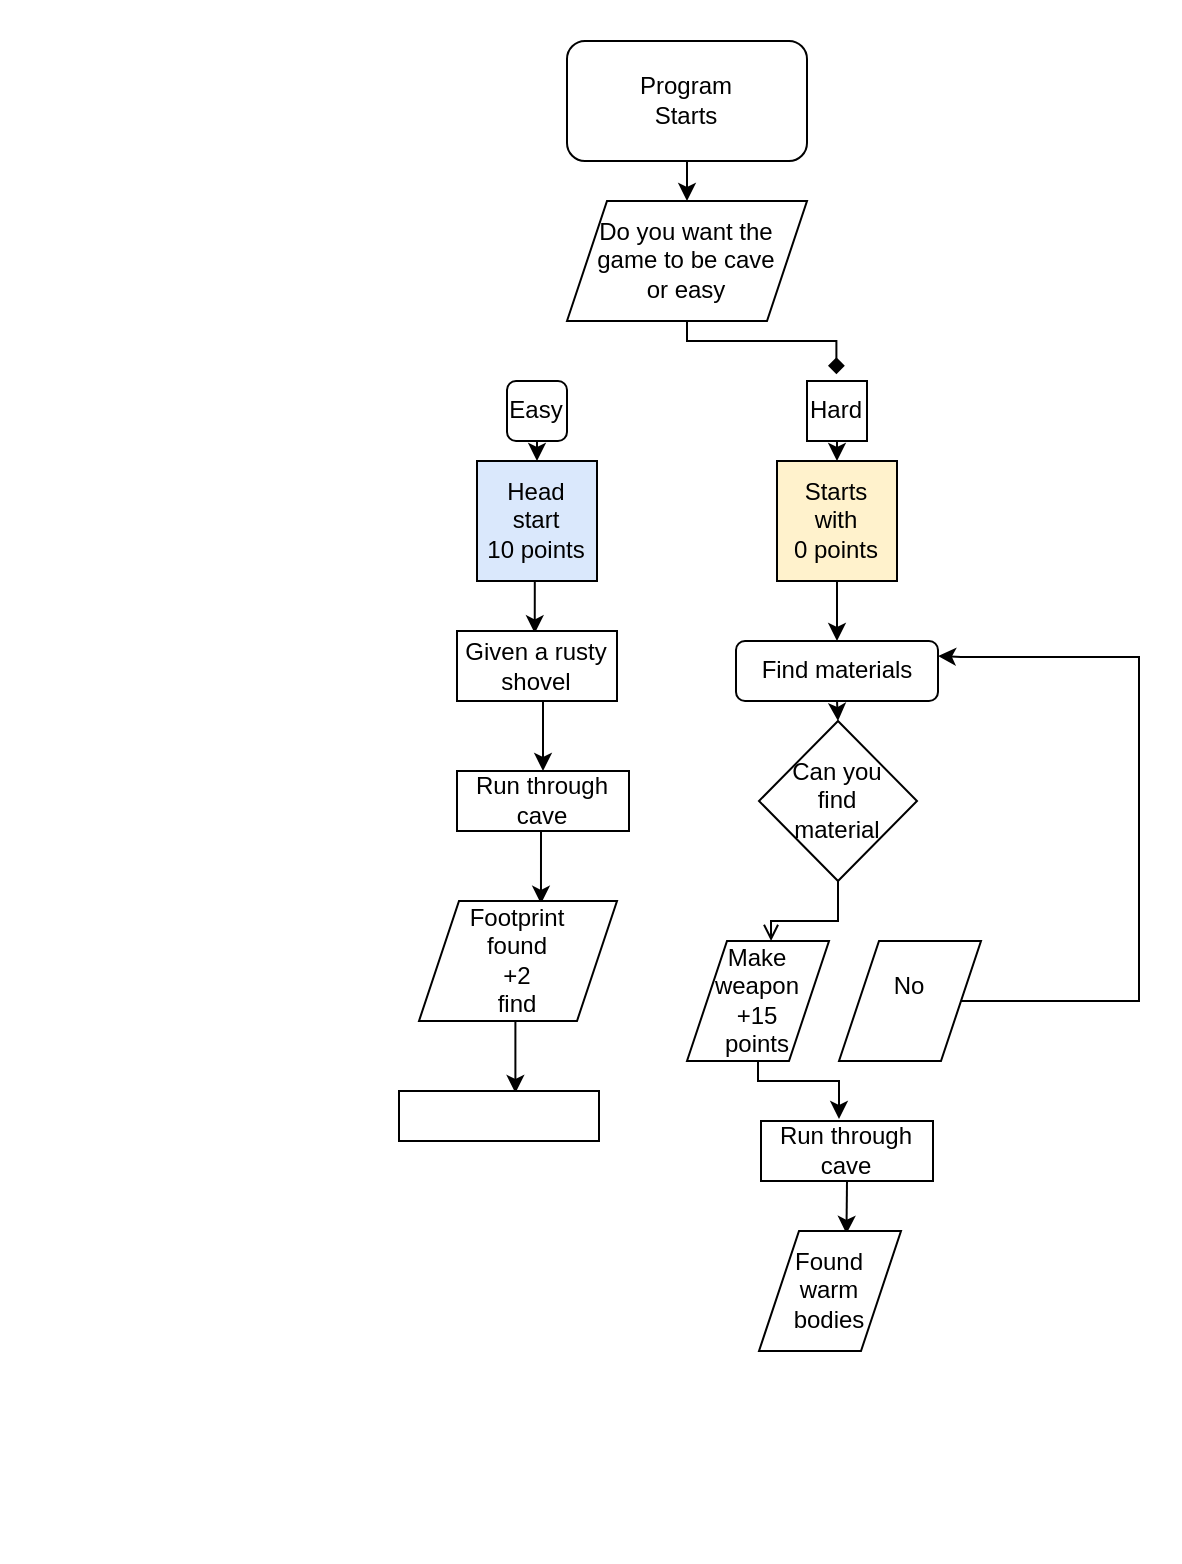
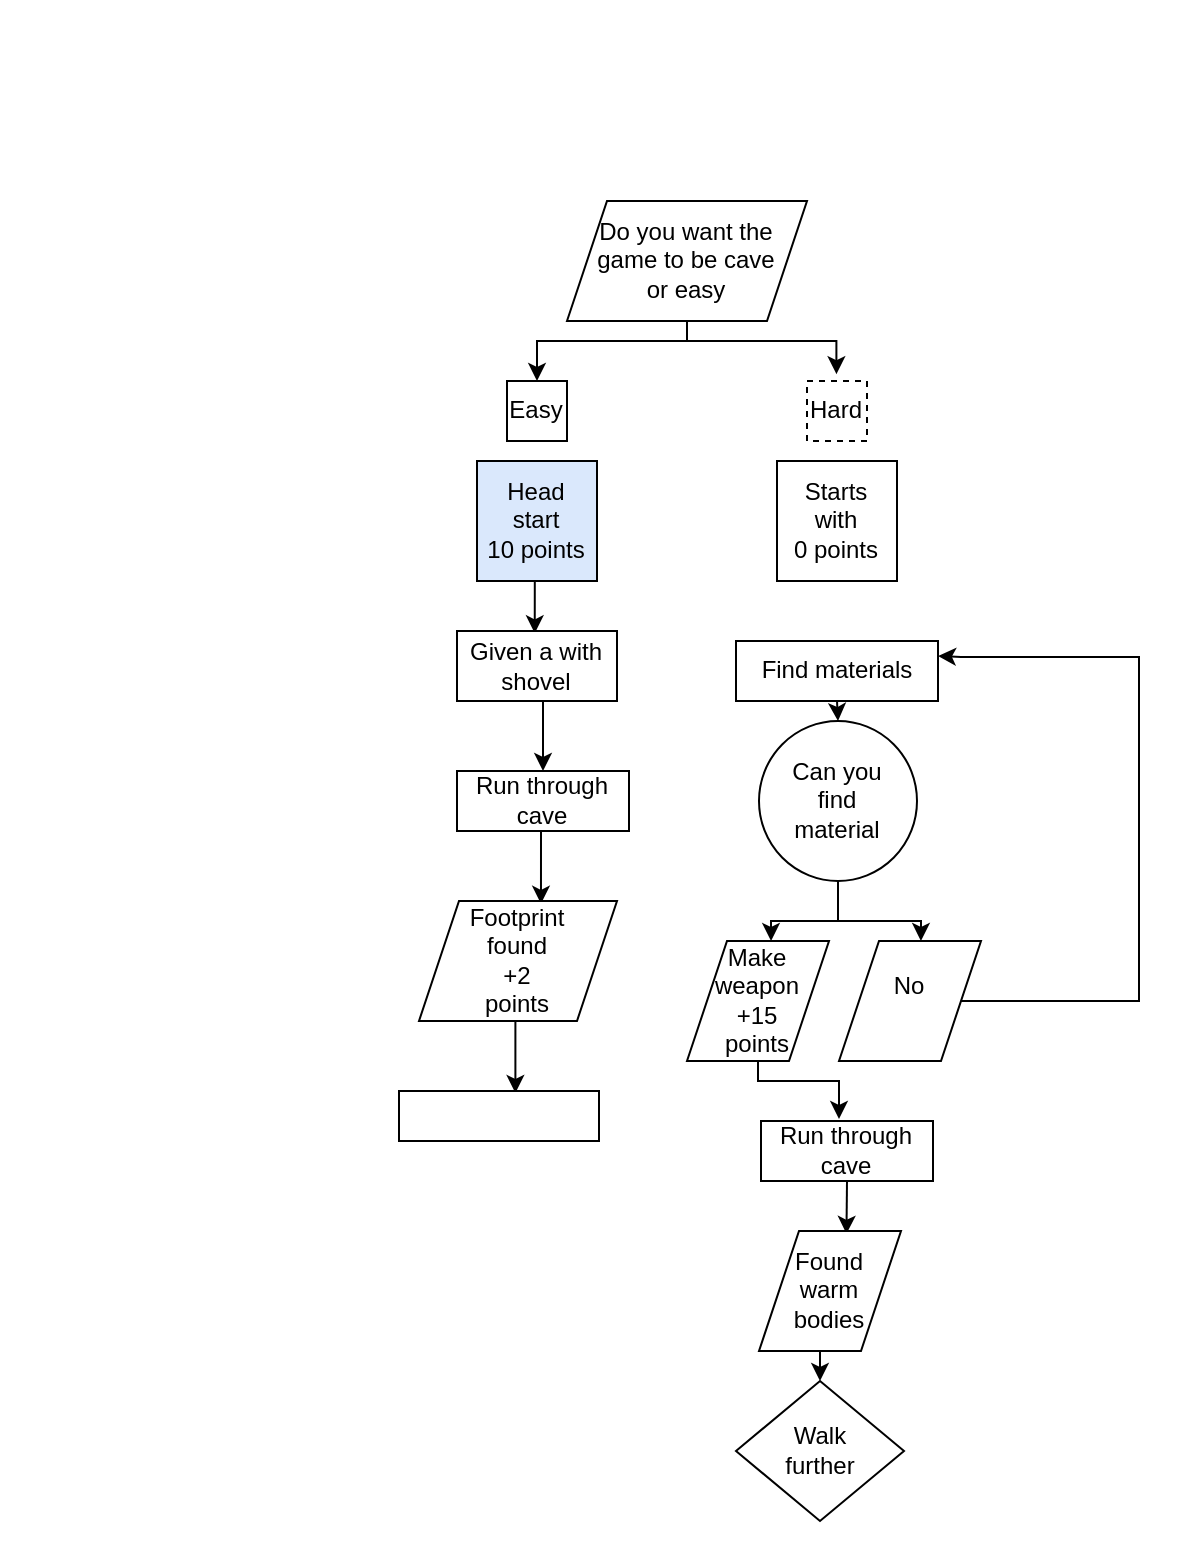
(687, 101) -> none
(687, 174) -> none
none -> (597, 341)
(836, 357) -> (836, 358)
(537, 411) -> (537, 411)
(837, 411) -> (837, 411)
(537, 444) -> none
(837, 444) -> none
(837, 521) -> (837, 521)
(837, 618) -> none
(537, 667) -> (537, 667)
(837, 671) -> (837, 671)
(838, 801) -> (838, 801)
none -> (885, 921)
(771, 929) -> (771, 926)
(518, 961) -> (518, 961)
none -> (820, 1358)
none -> (820, 1451)
